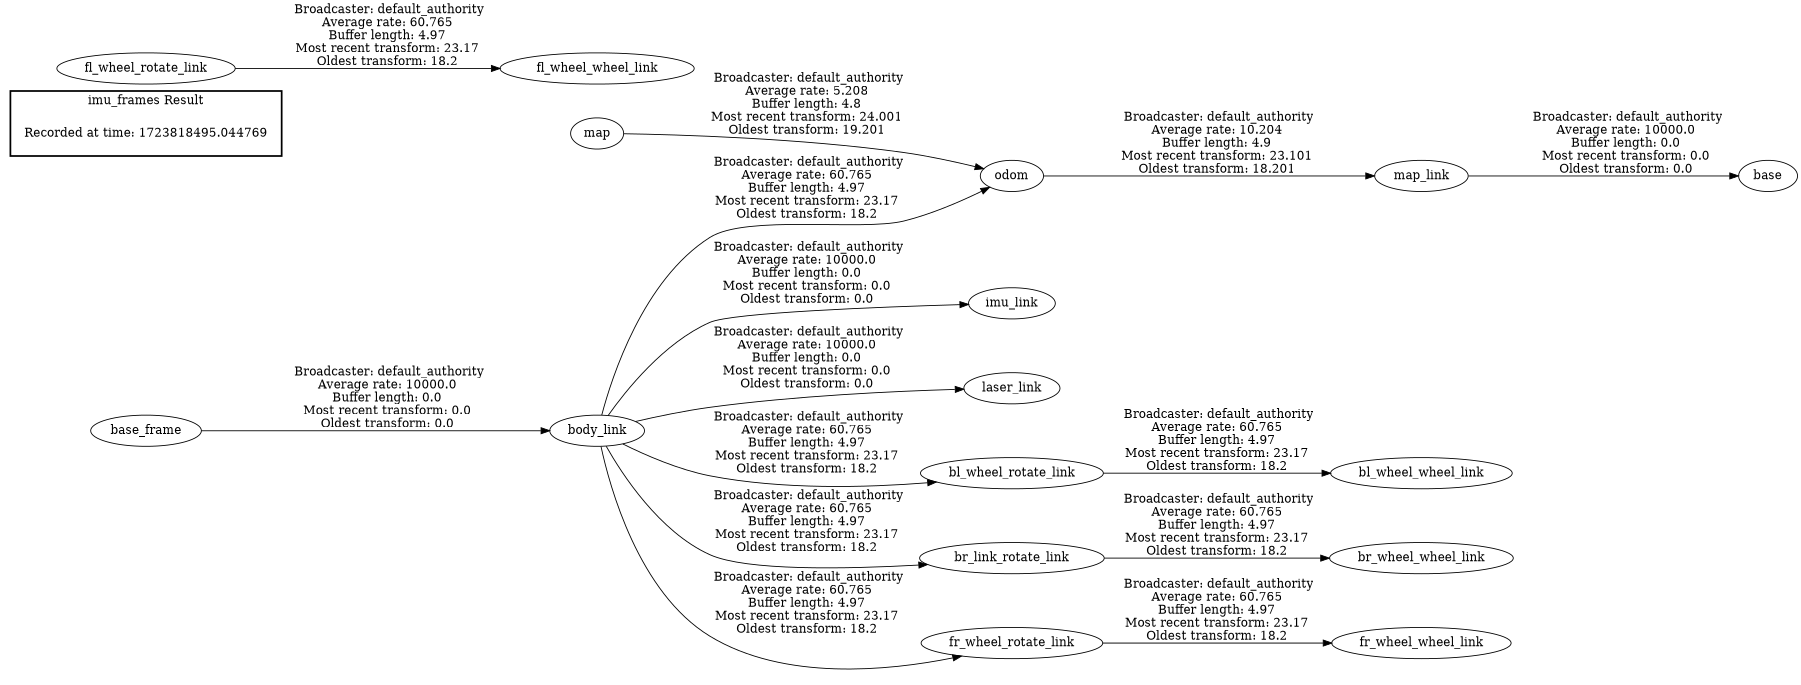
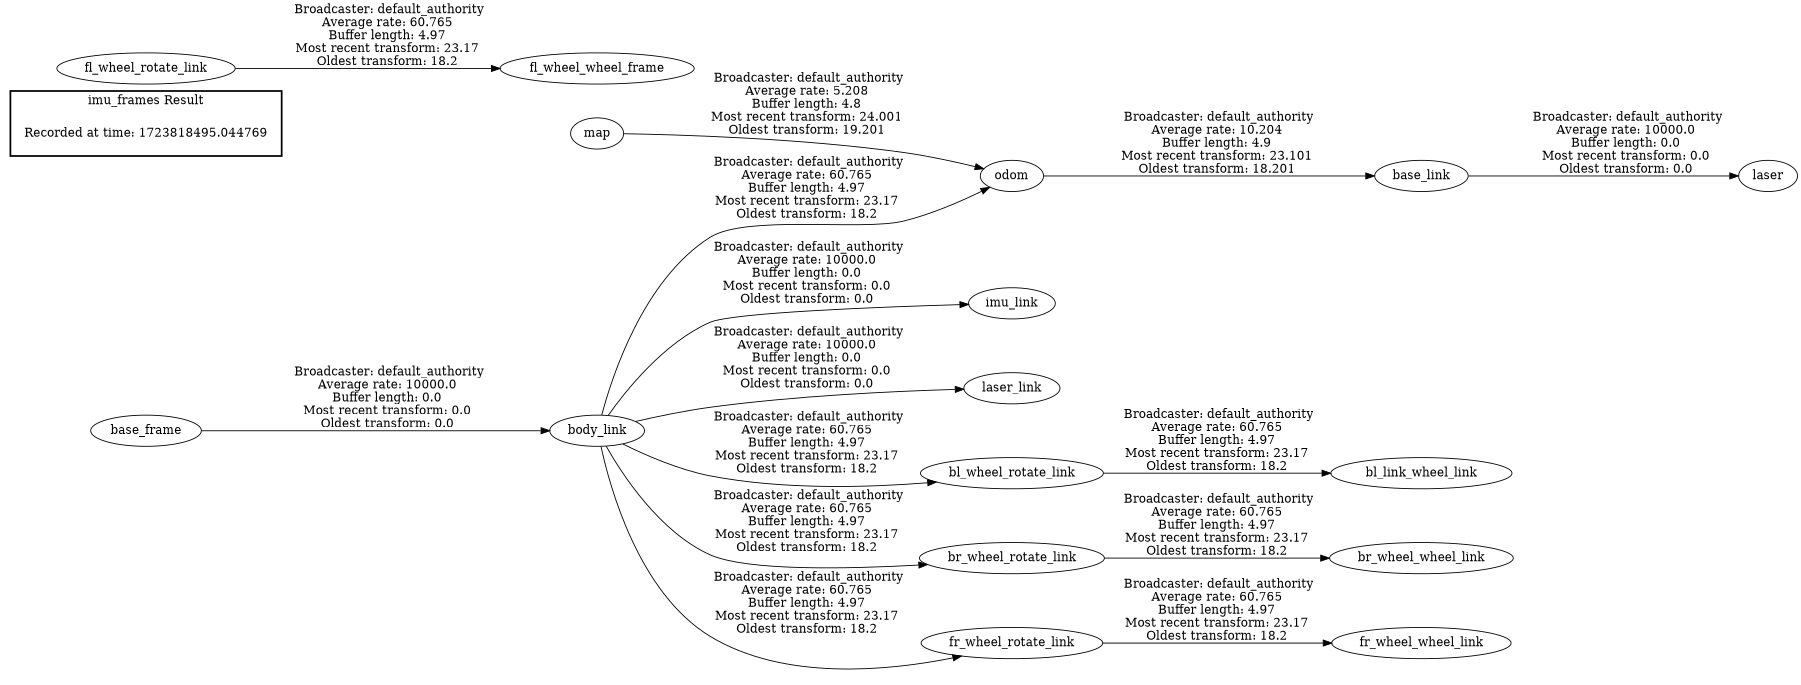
(597, 68) -> (597, 68)
(1421, 176) -> (1421, 176)
(1768, 176) -> (1768, 176)
(1421, 473) -> (1421, 473)
(1012, 558) -> (1012, 558)
